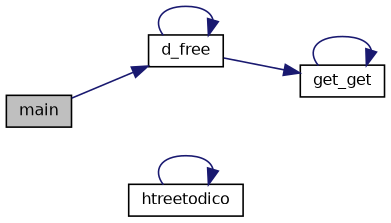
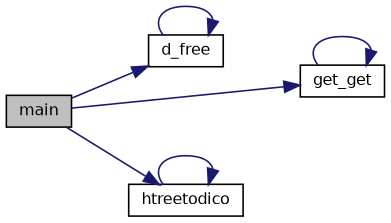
(254, 64) -> (178, 97)
none -> (106, 151)
